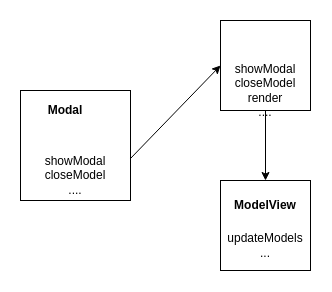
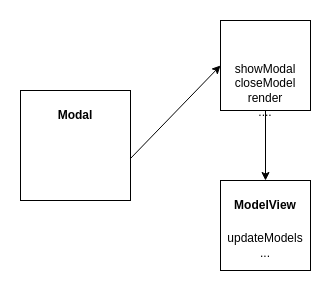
(66, 111) -> (76, 116)
(76, 176) -> none
